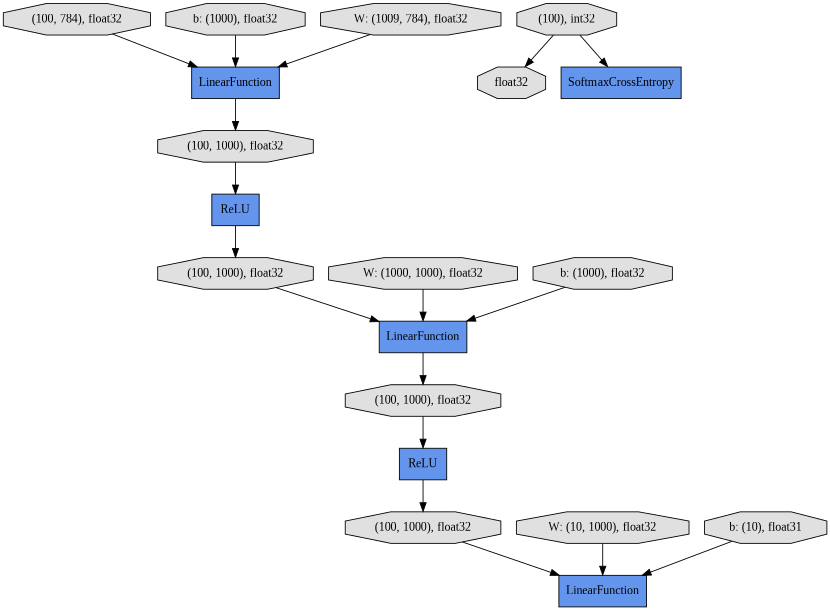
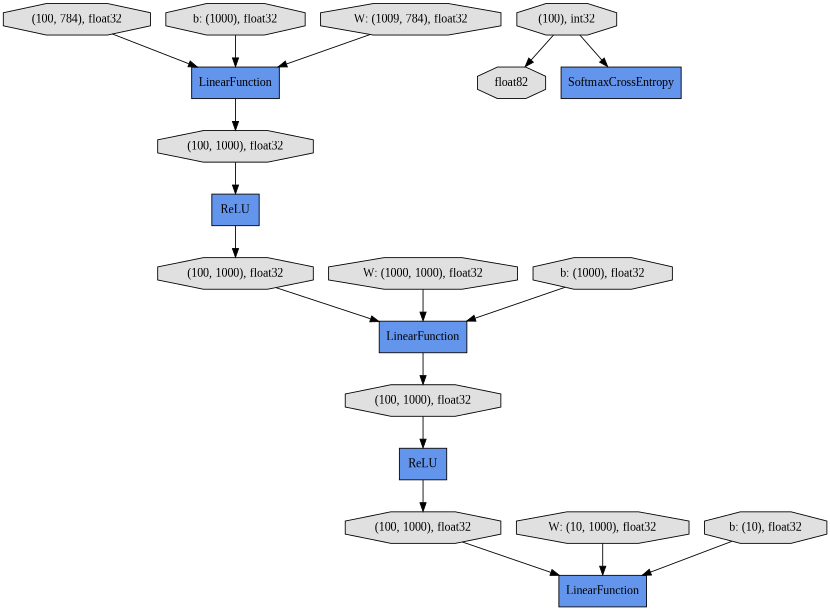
(512, 83) -> (512, 83)
(766, 528) -> (766, 528)
